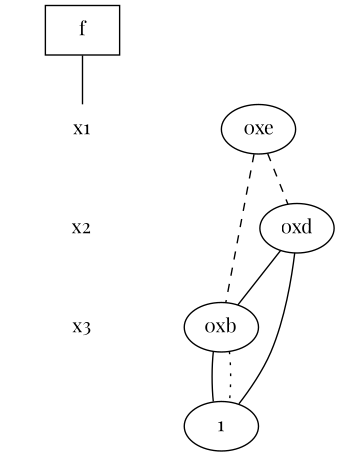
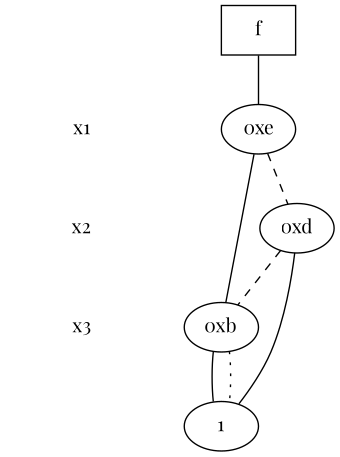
(82, 80) -> (258, 80)
(240, 228) -> (240, 228)
(259, 278) -> (259, 278)
